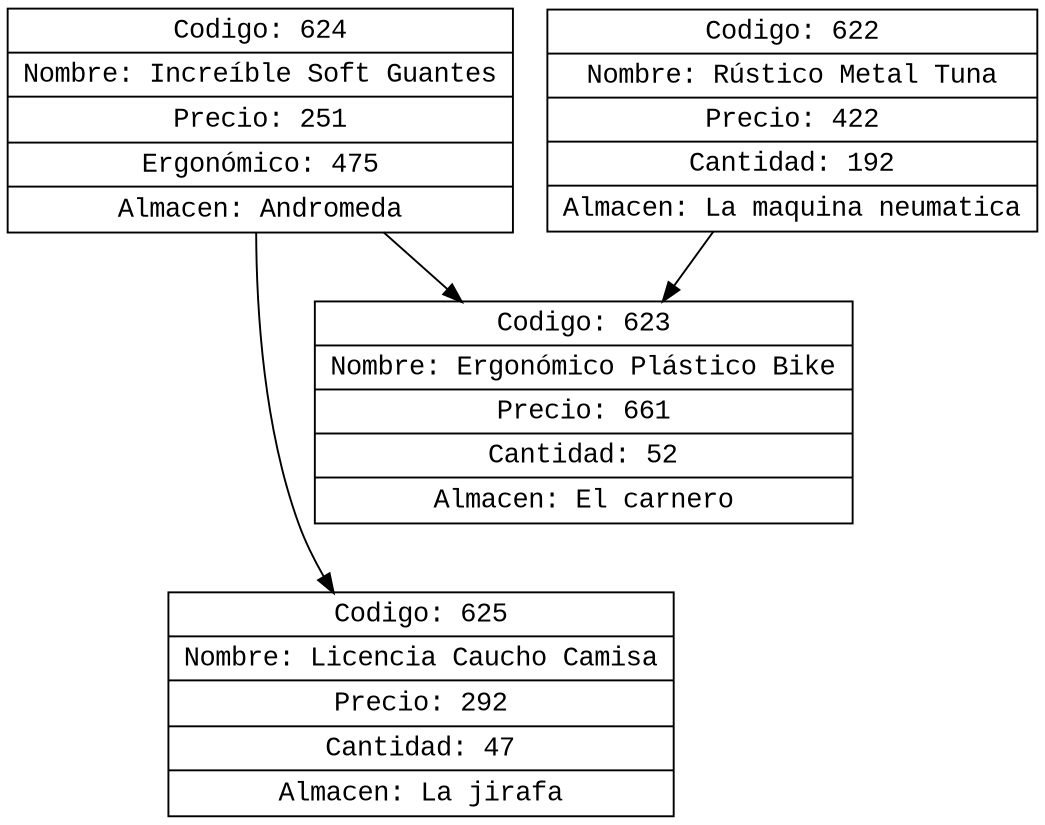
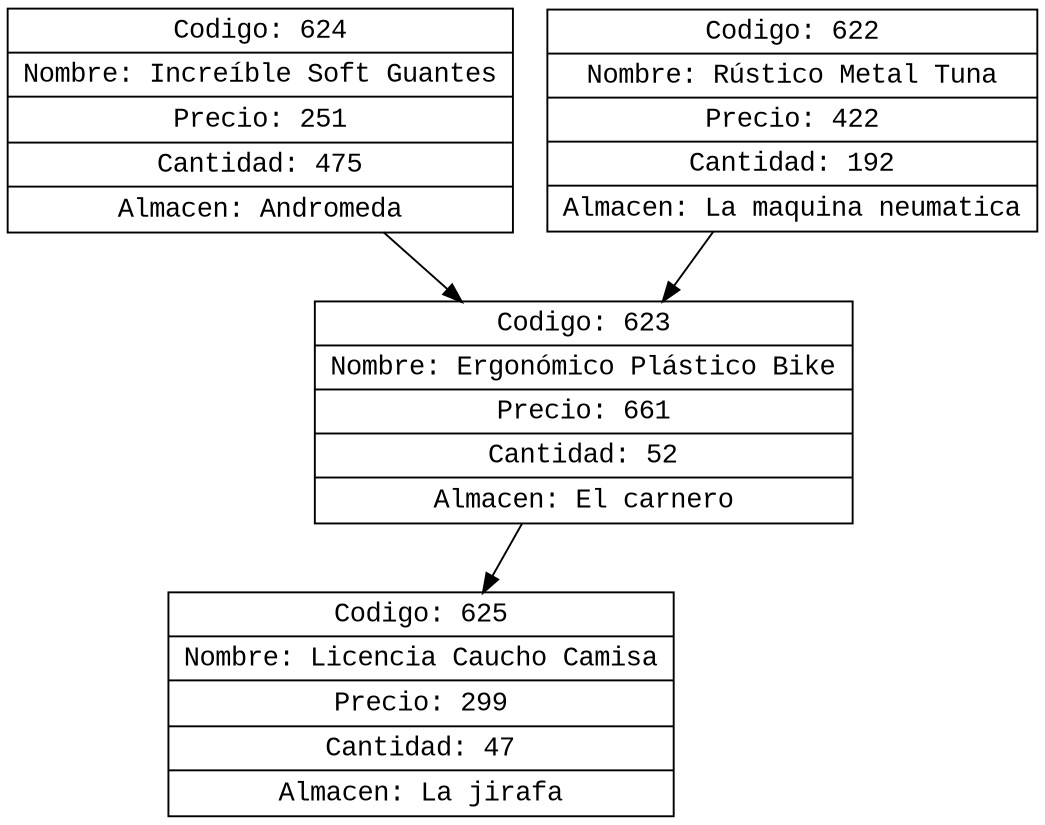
(260, 164) -> (260, 164)
(270, 409) -> (507, 550)
(421, 702) -> (421, 702)
